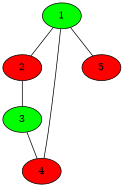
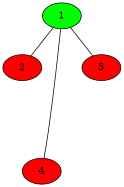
(22, 119) -> none
